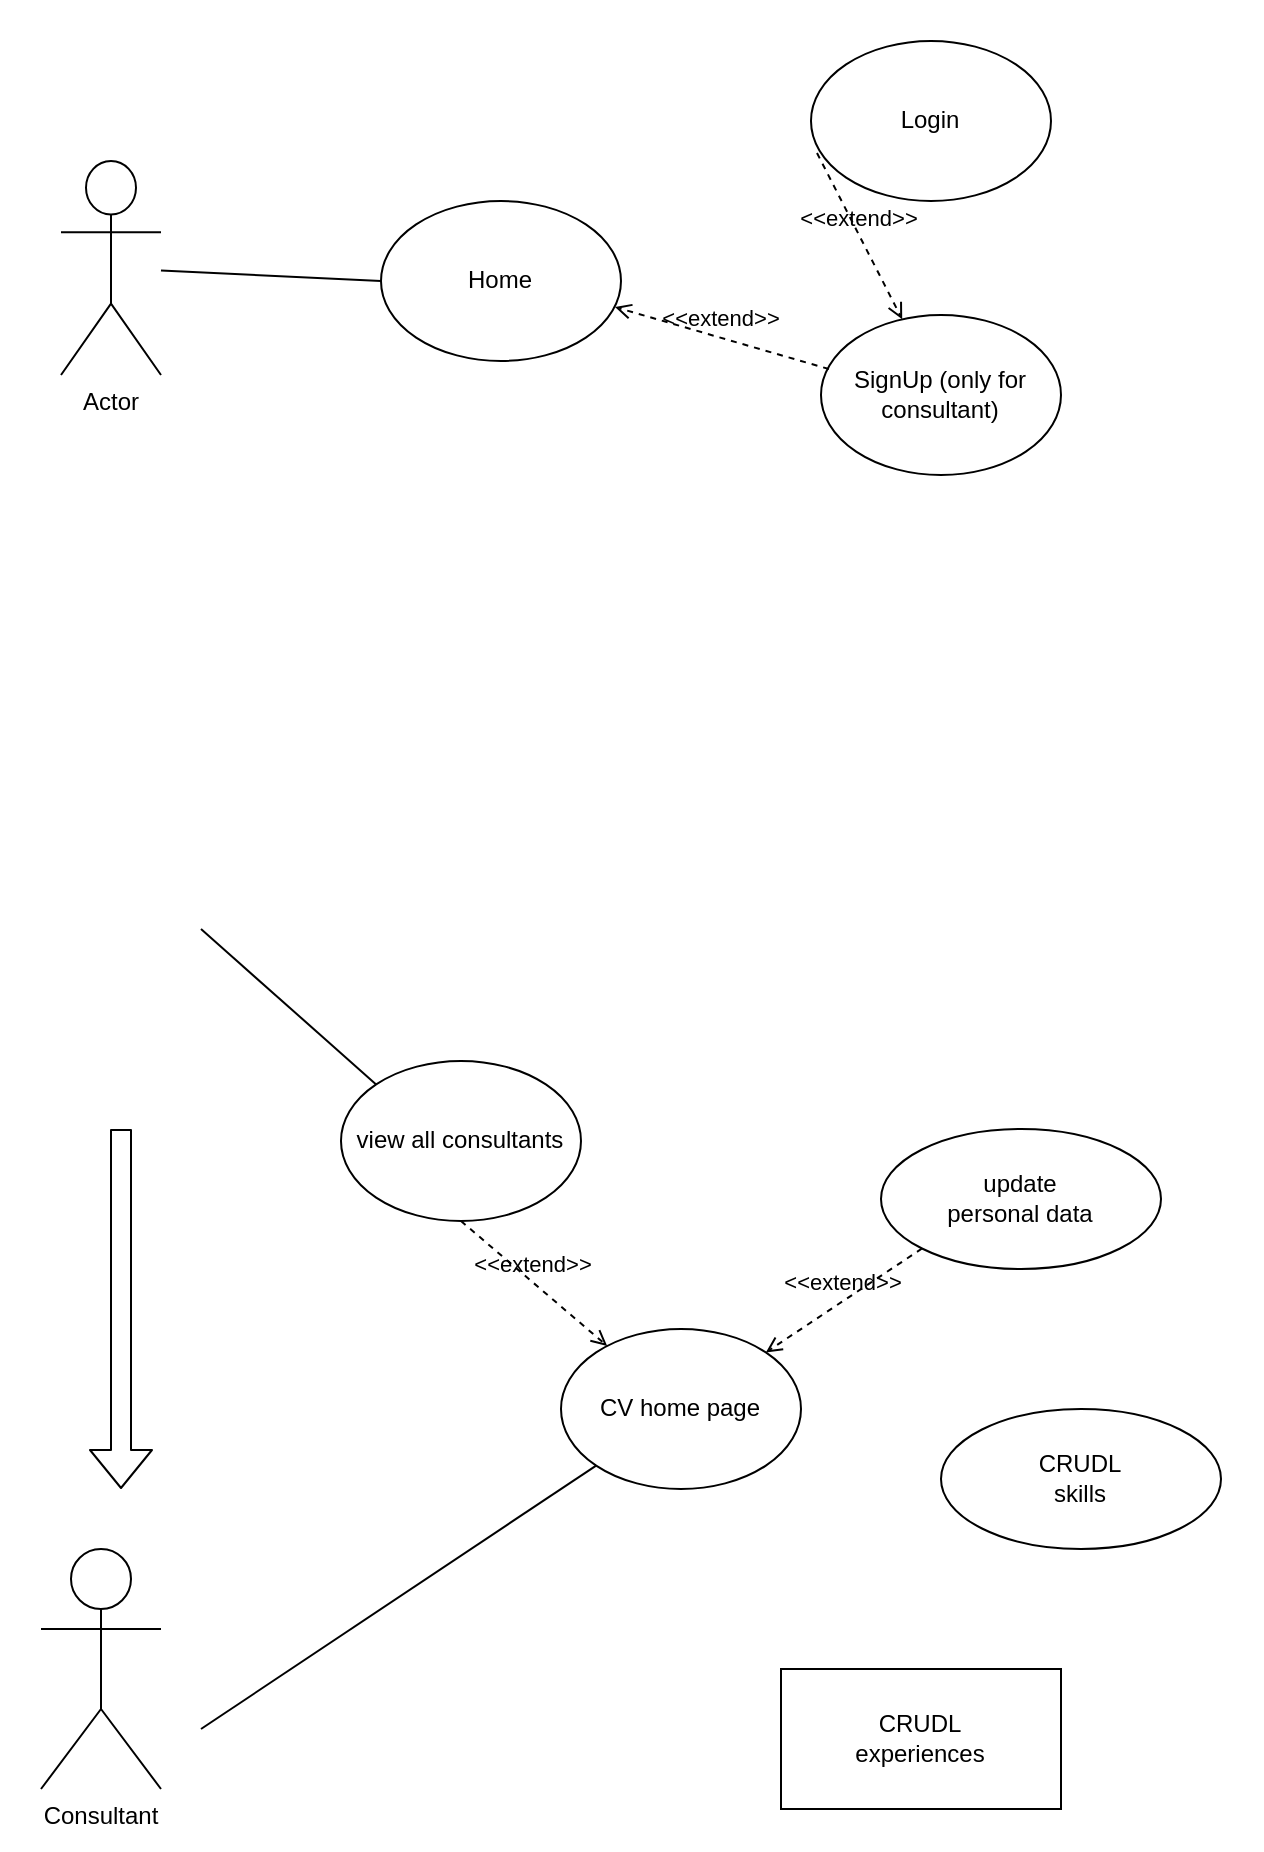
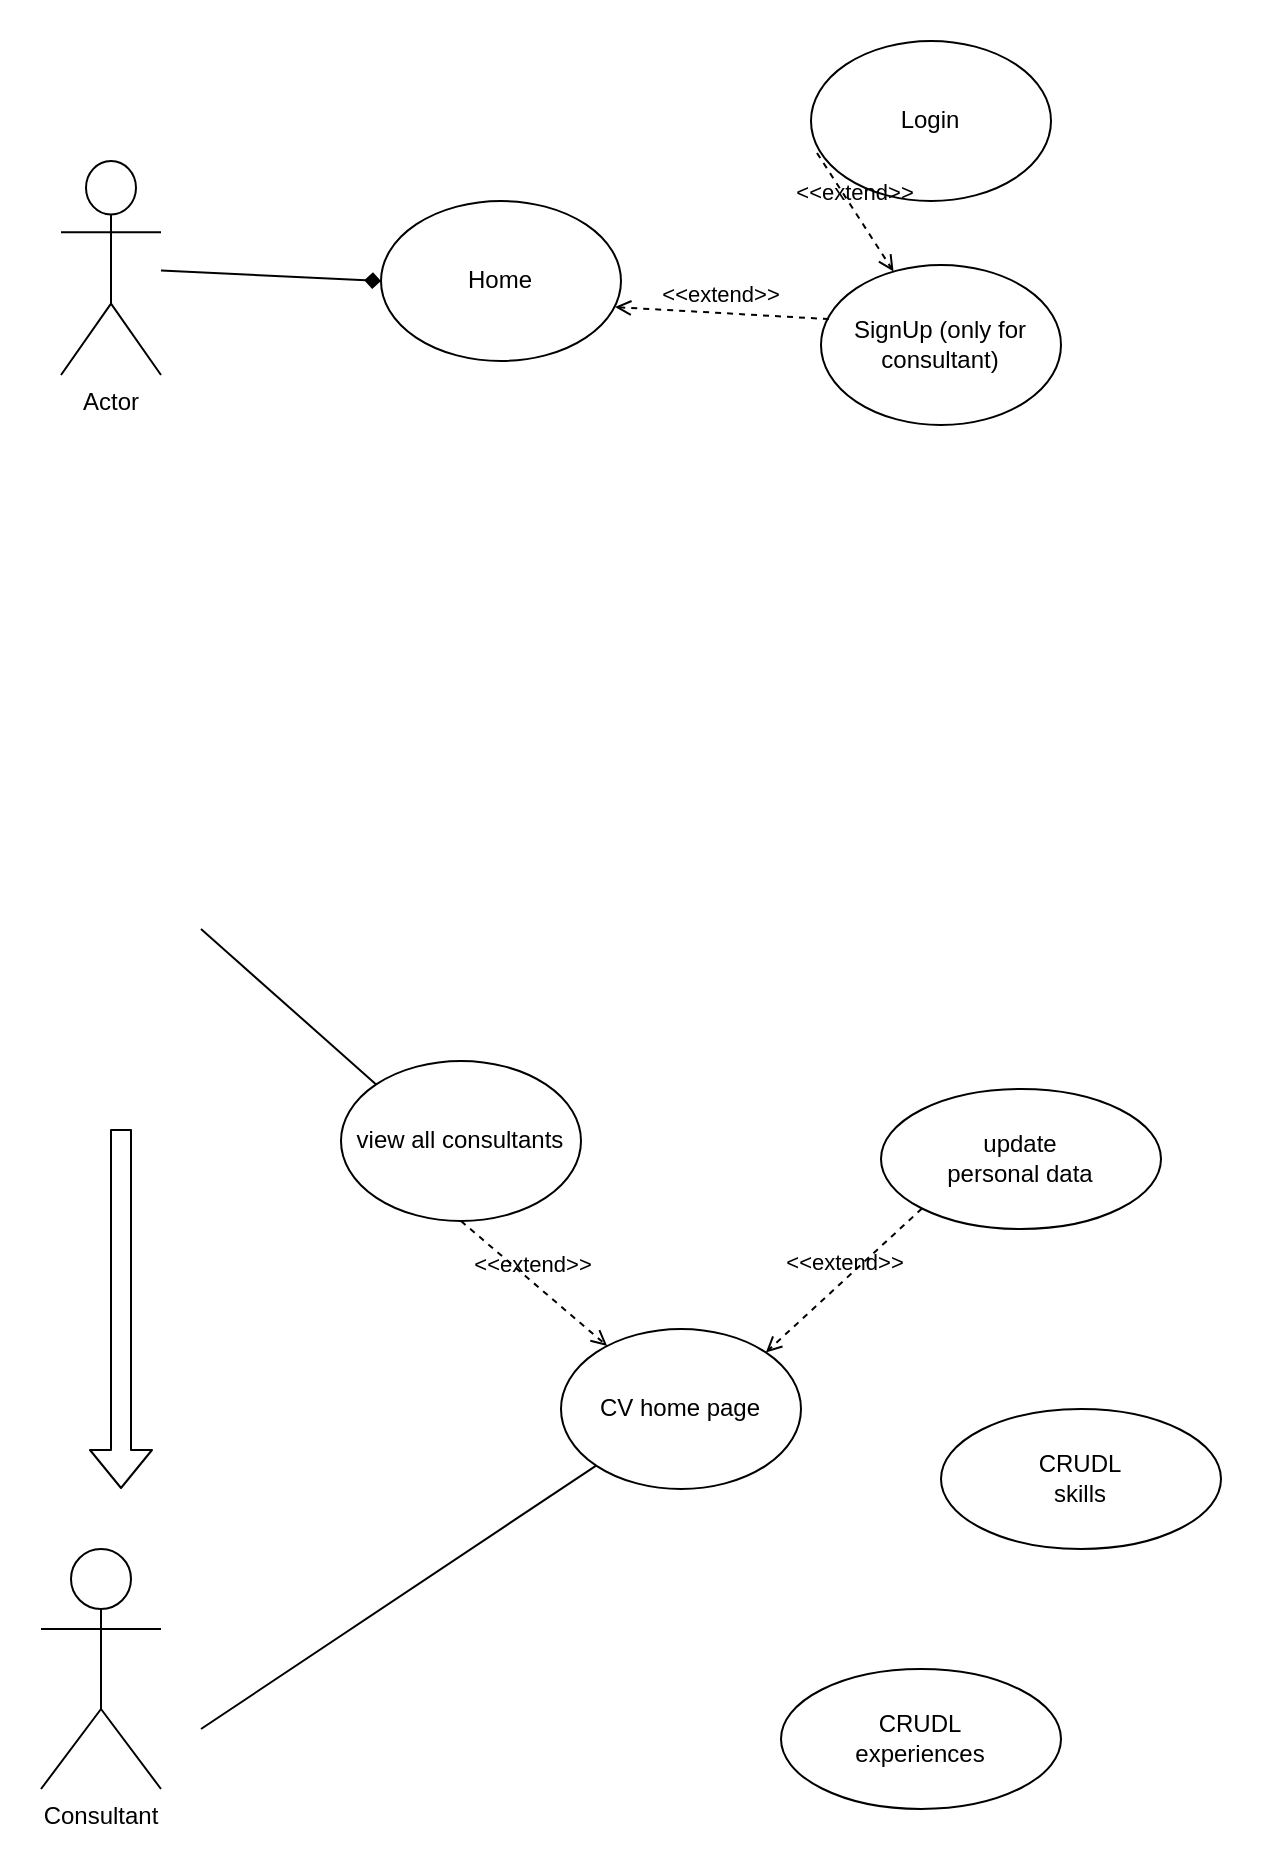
(372, 281) -> (365, 280)
(941, 395) -> (941, 345)
(1021, 1199) -> (1021, 1159)
(921, 1739) -> (921, 1739)
